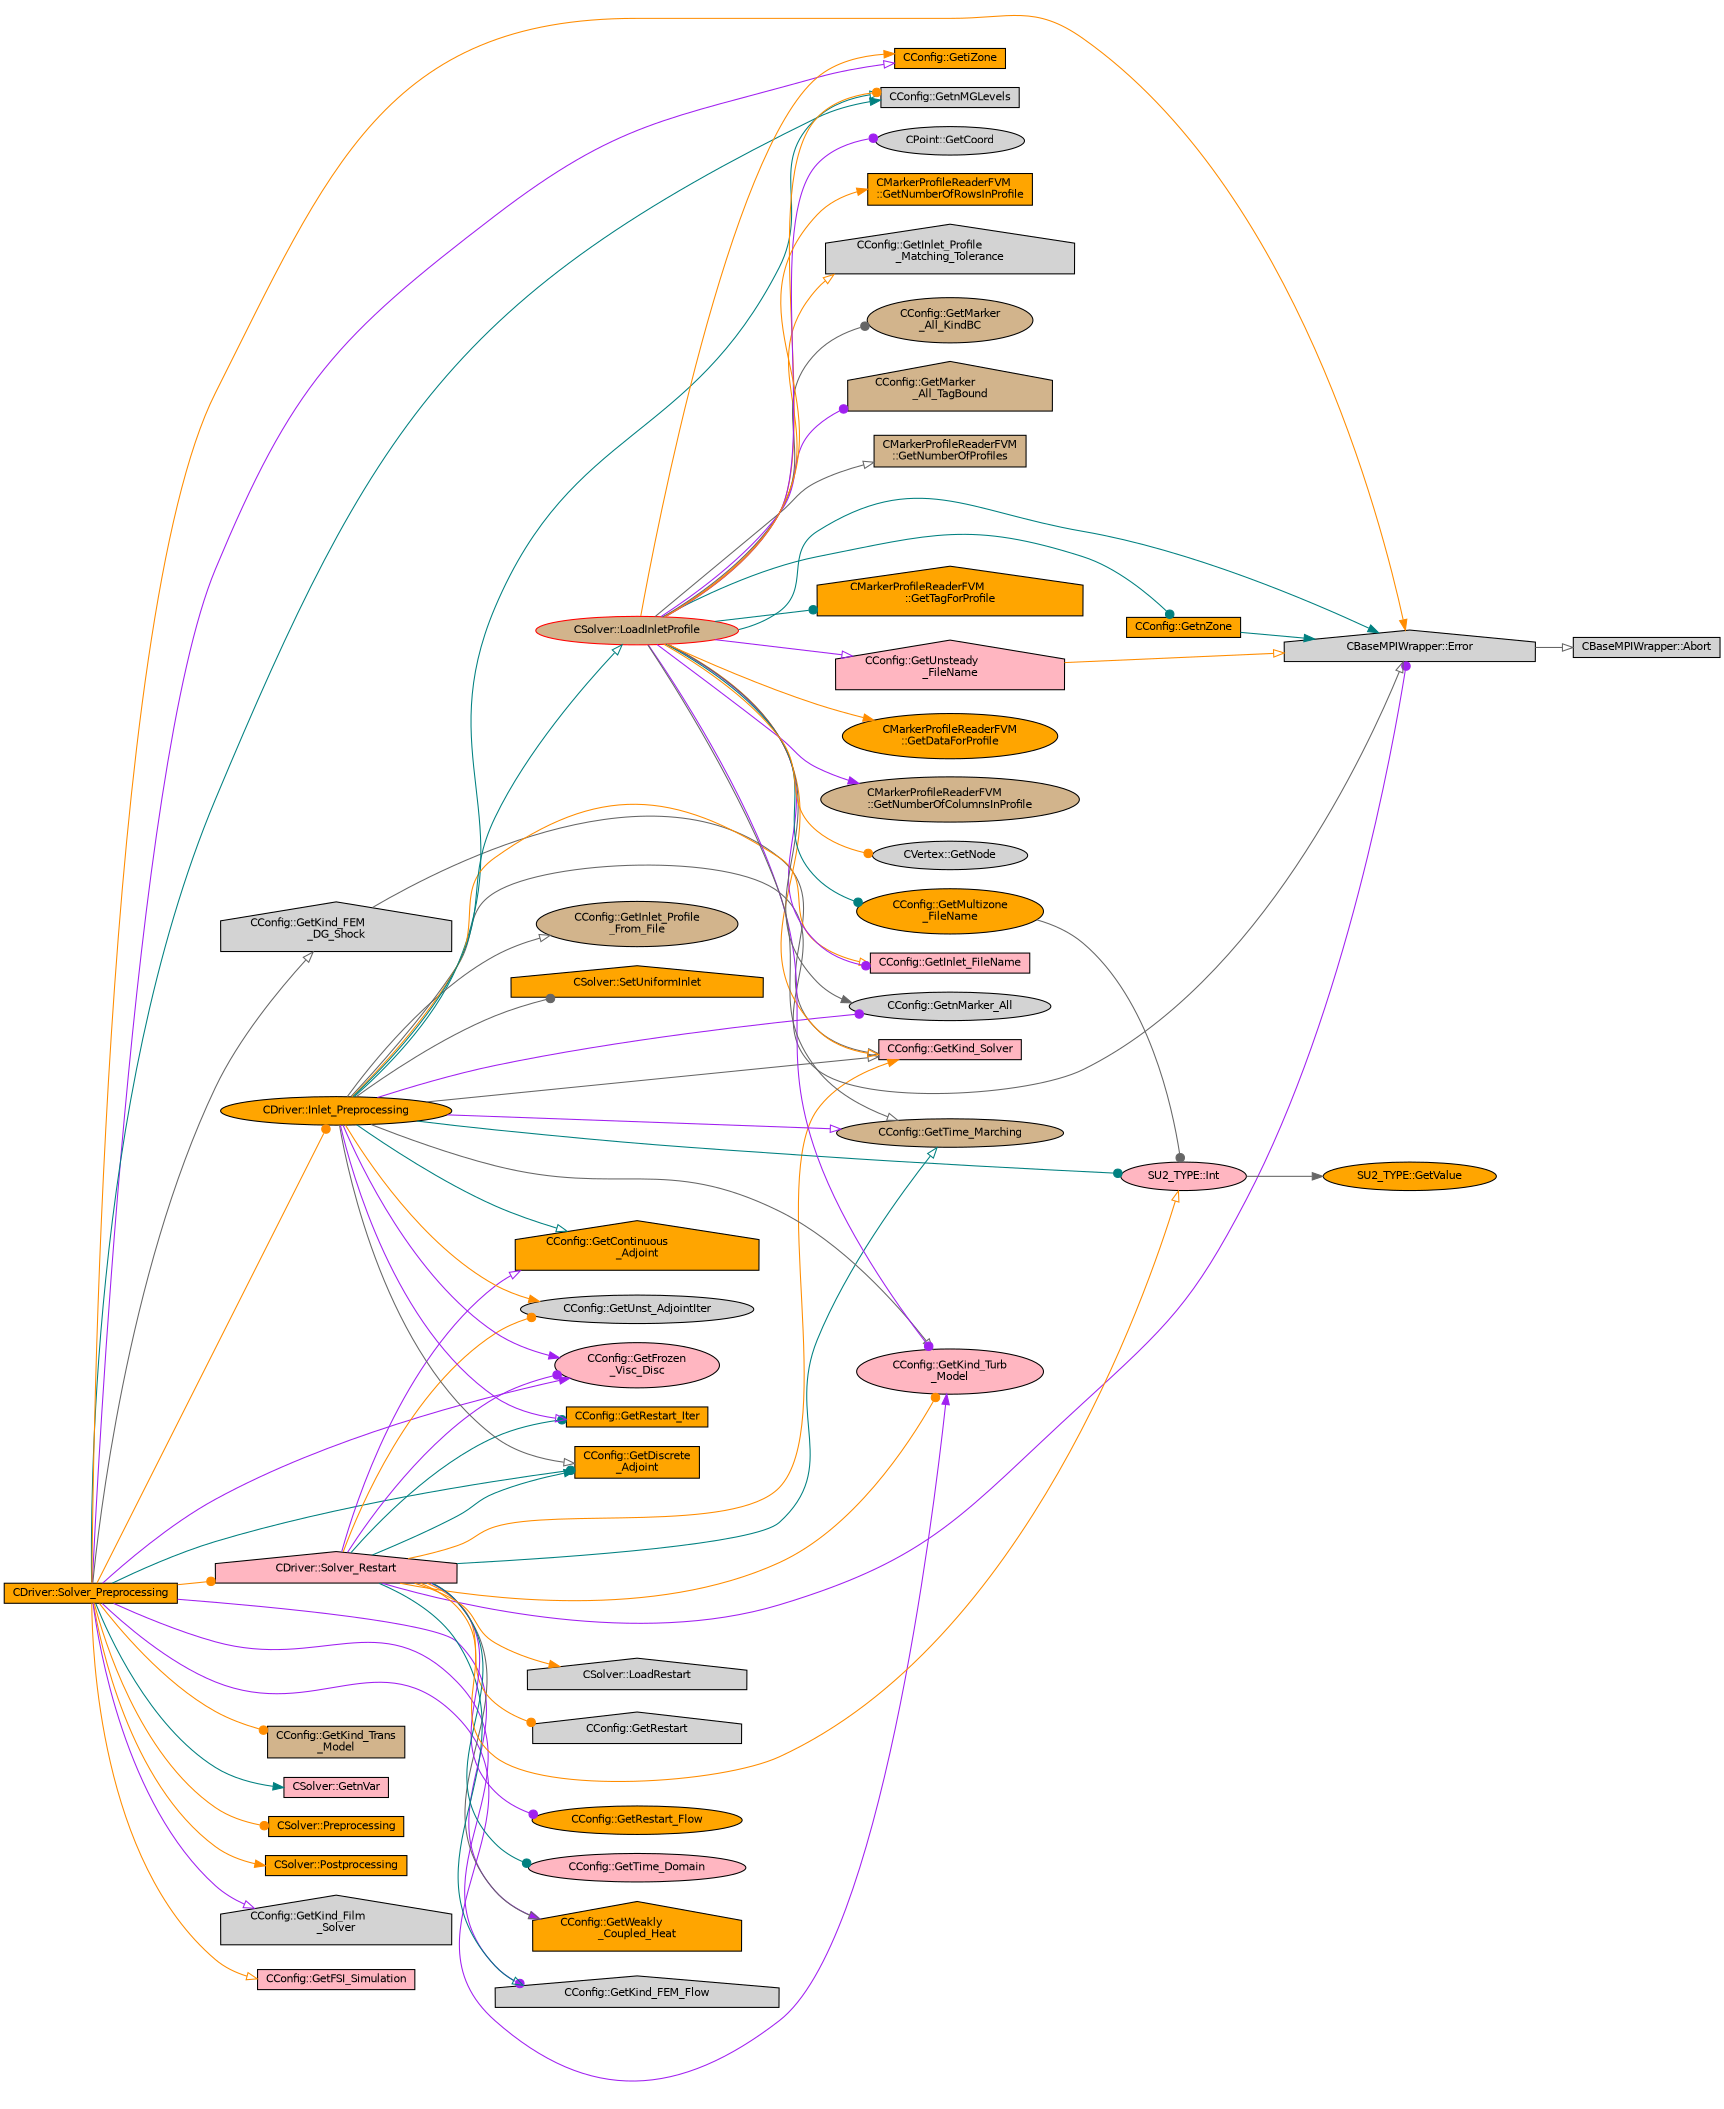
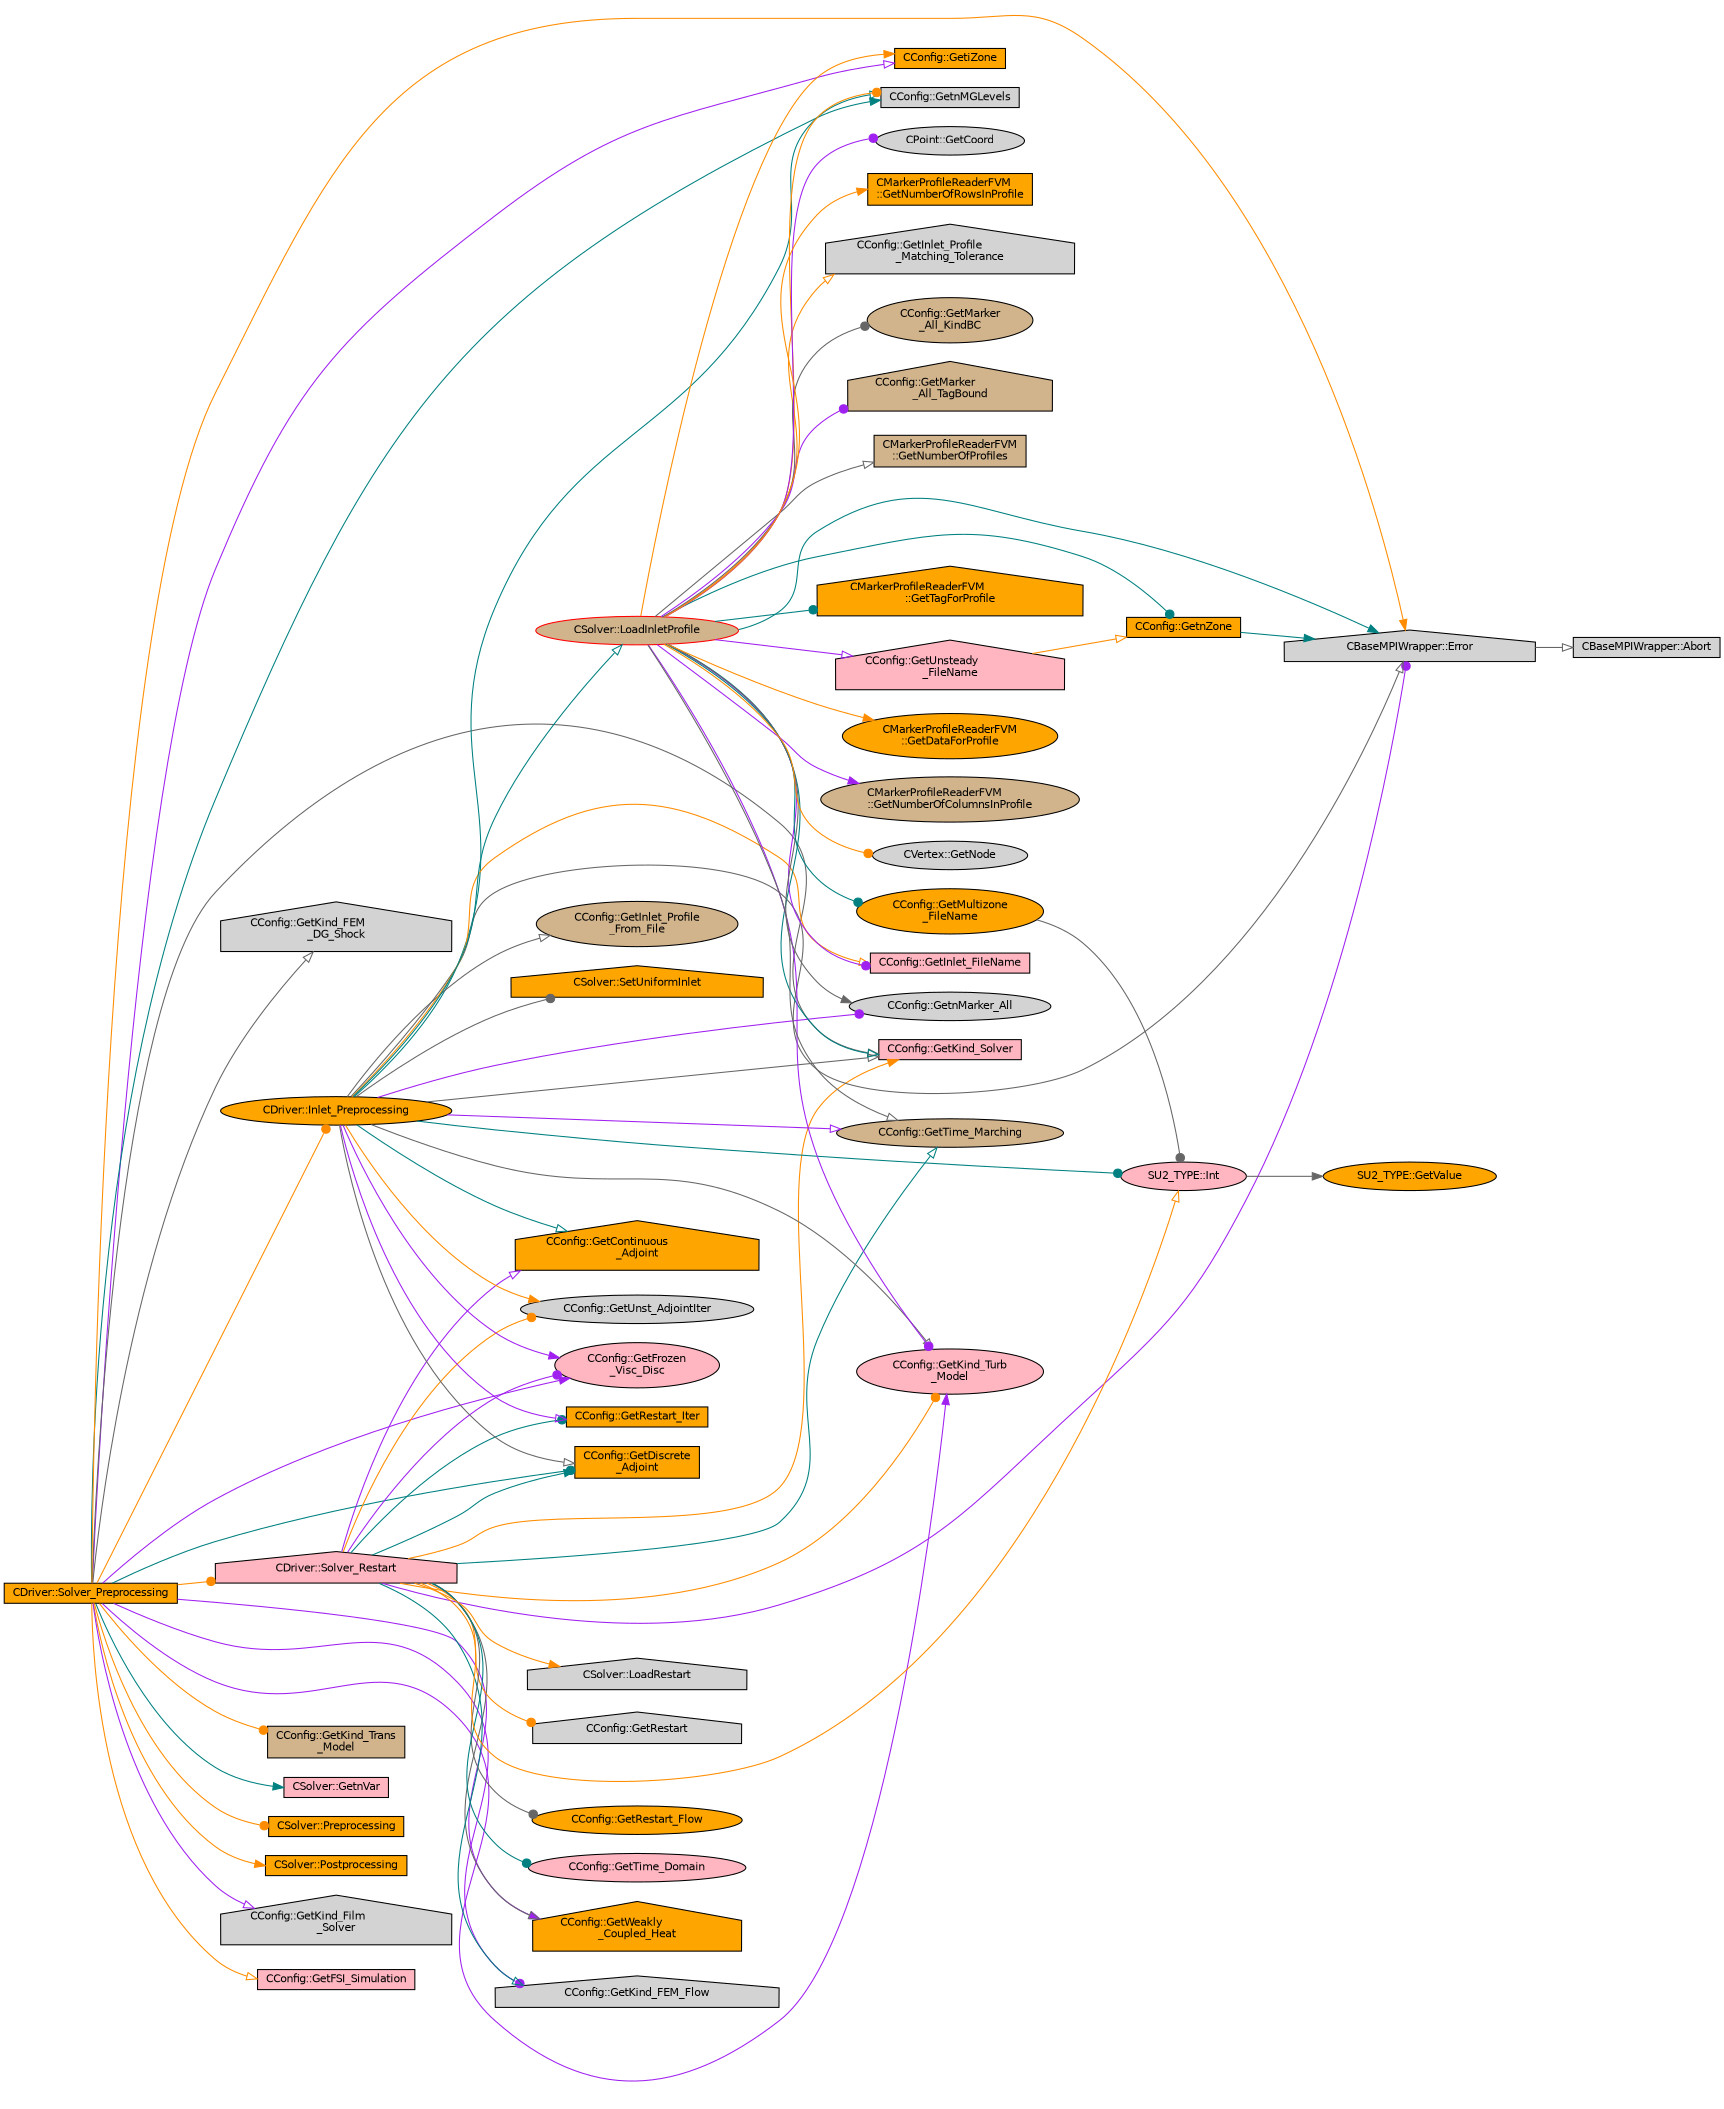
(1169, 658) -> (1074, 646)
(676, 817) -> (293, 821)
(782, 943) -> (782, 943)
(475, 1701) -> (475, 1701)
